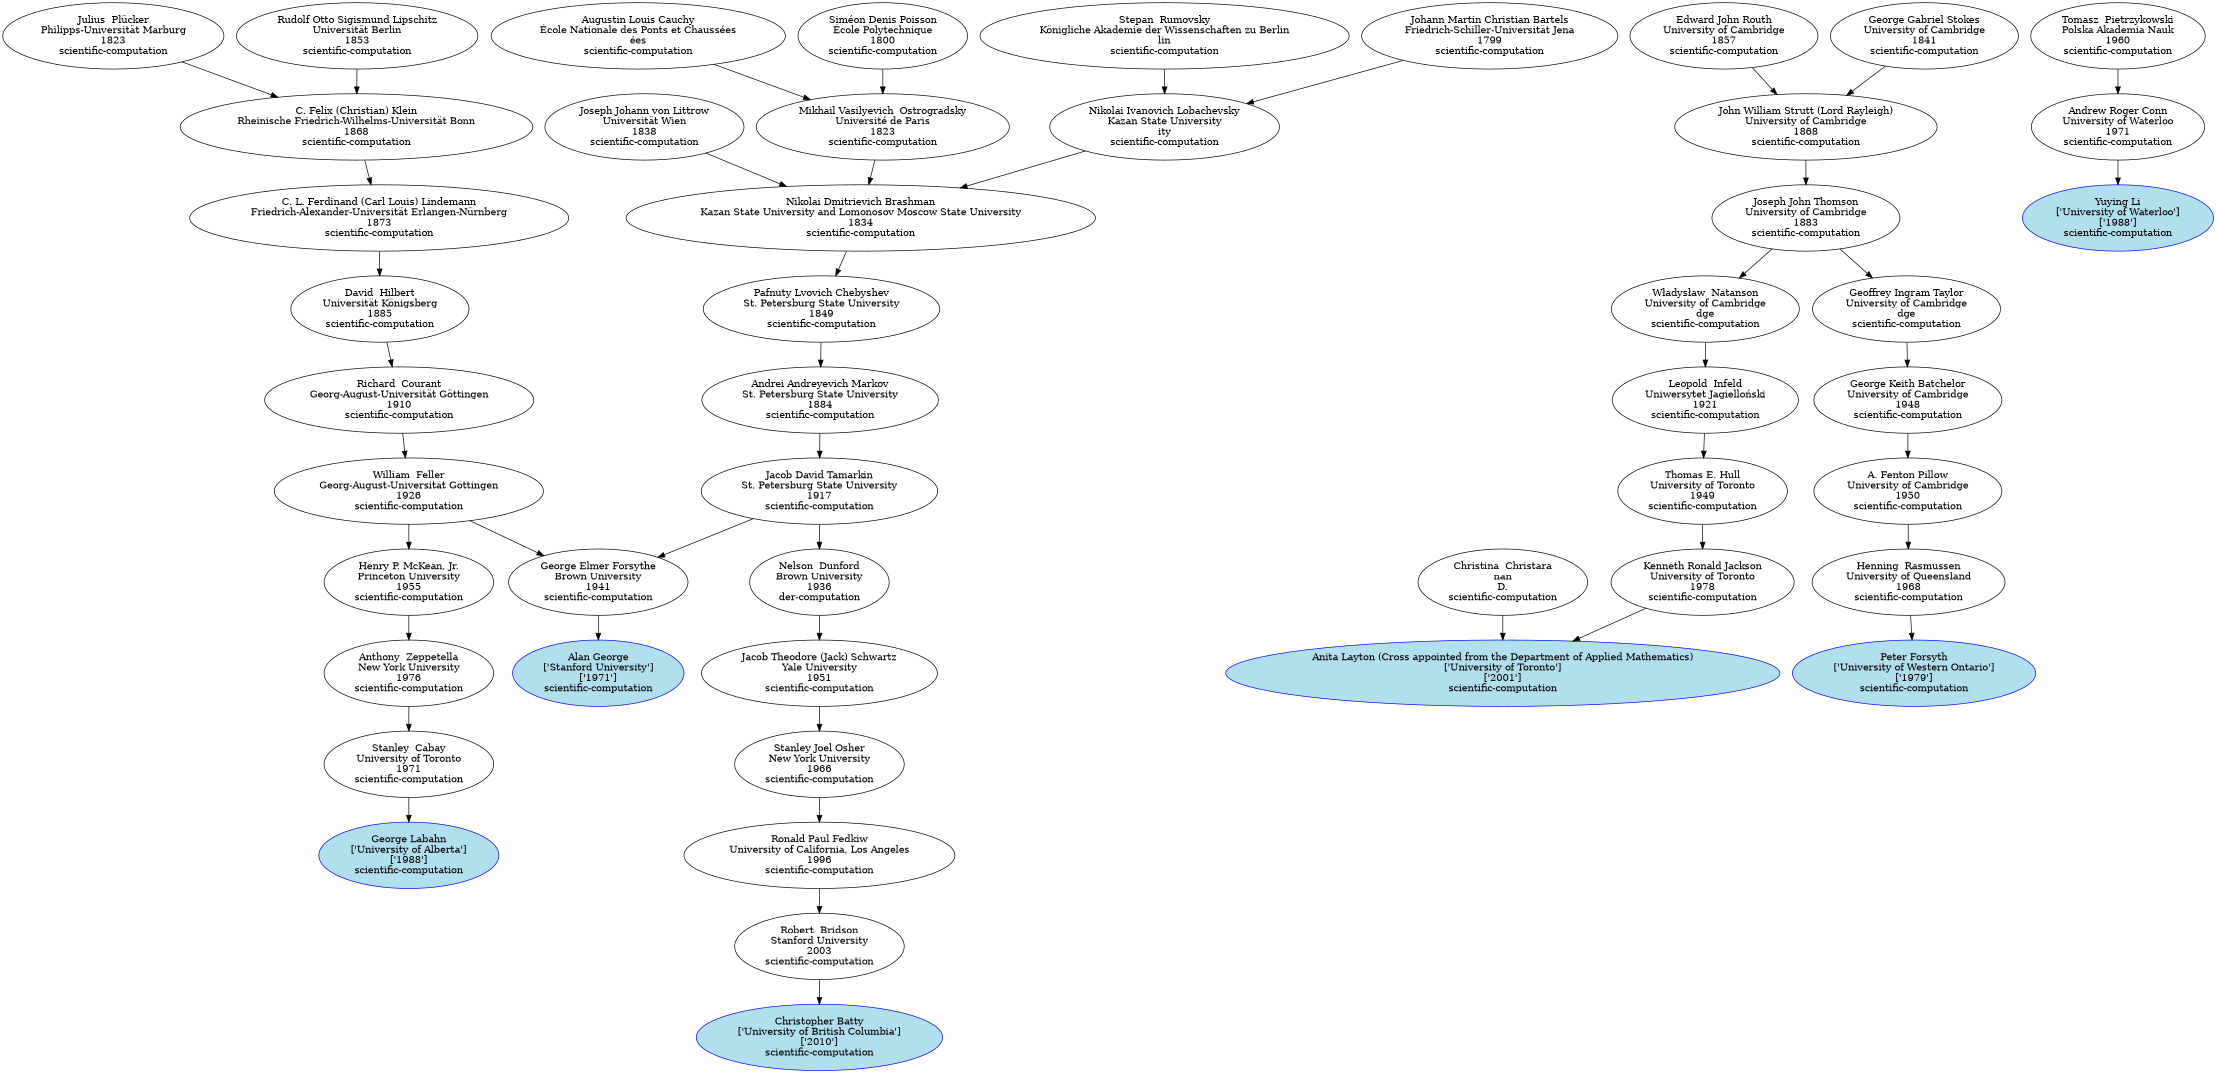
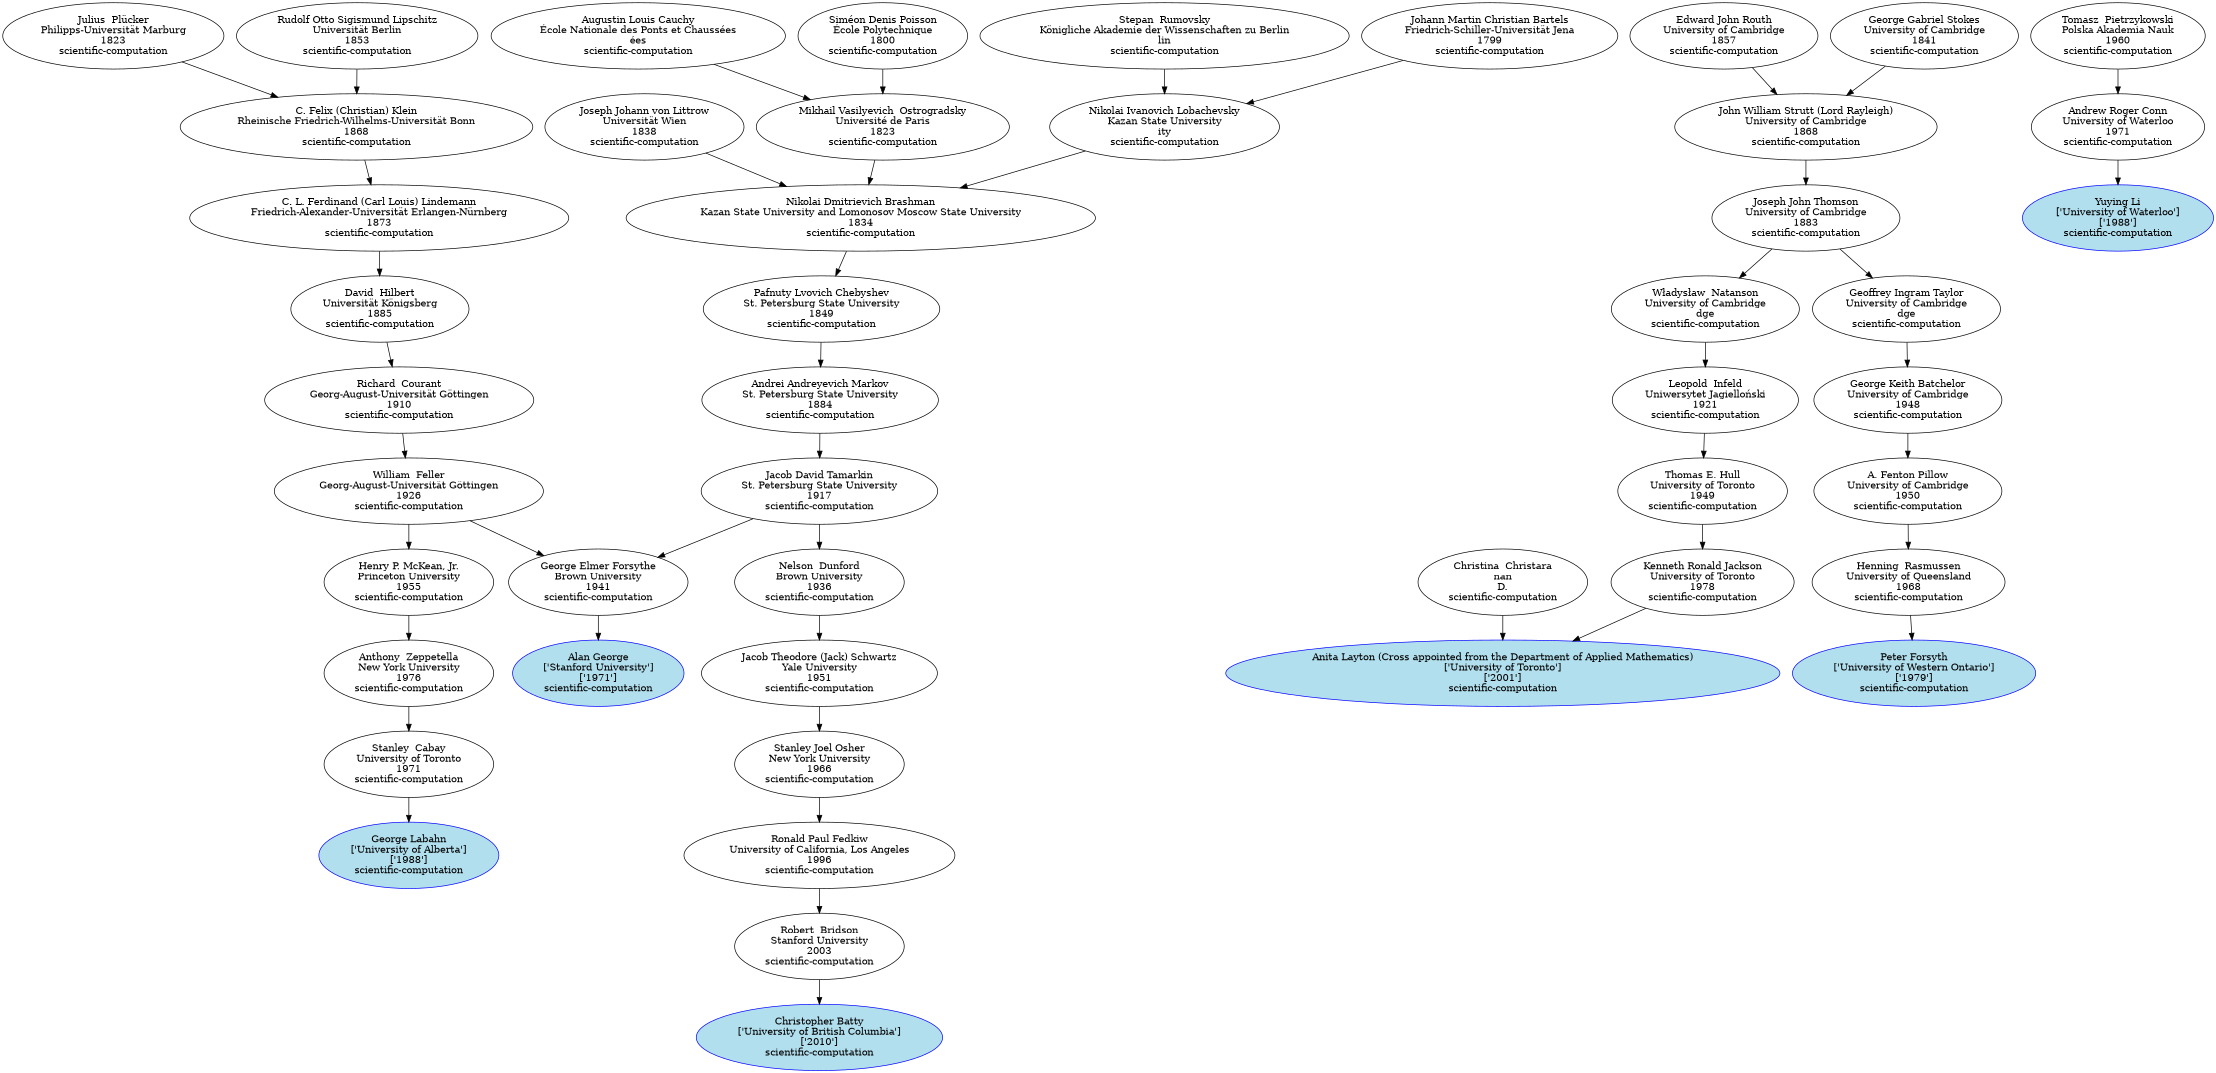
(819, 582) -> (819, 582)
